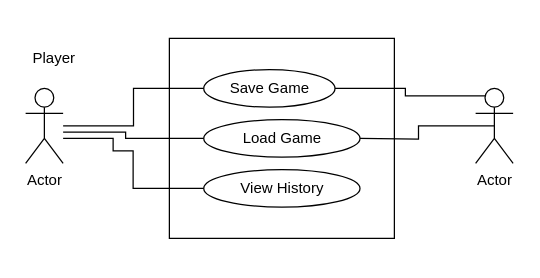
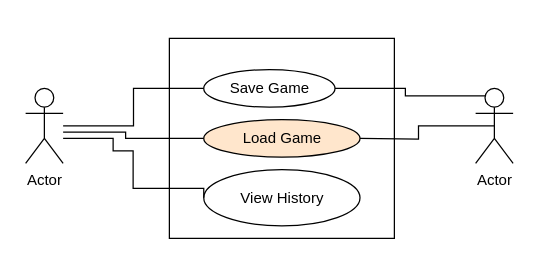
(76, 57) -> none
(282, 138) -> (282, 138)
(282, 188) -> (282, 198)
